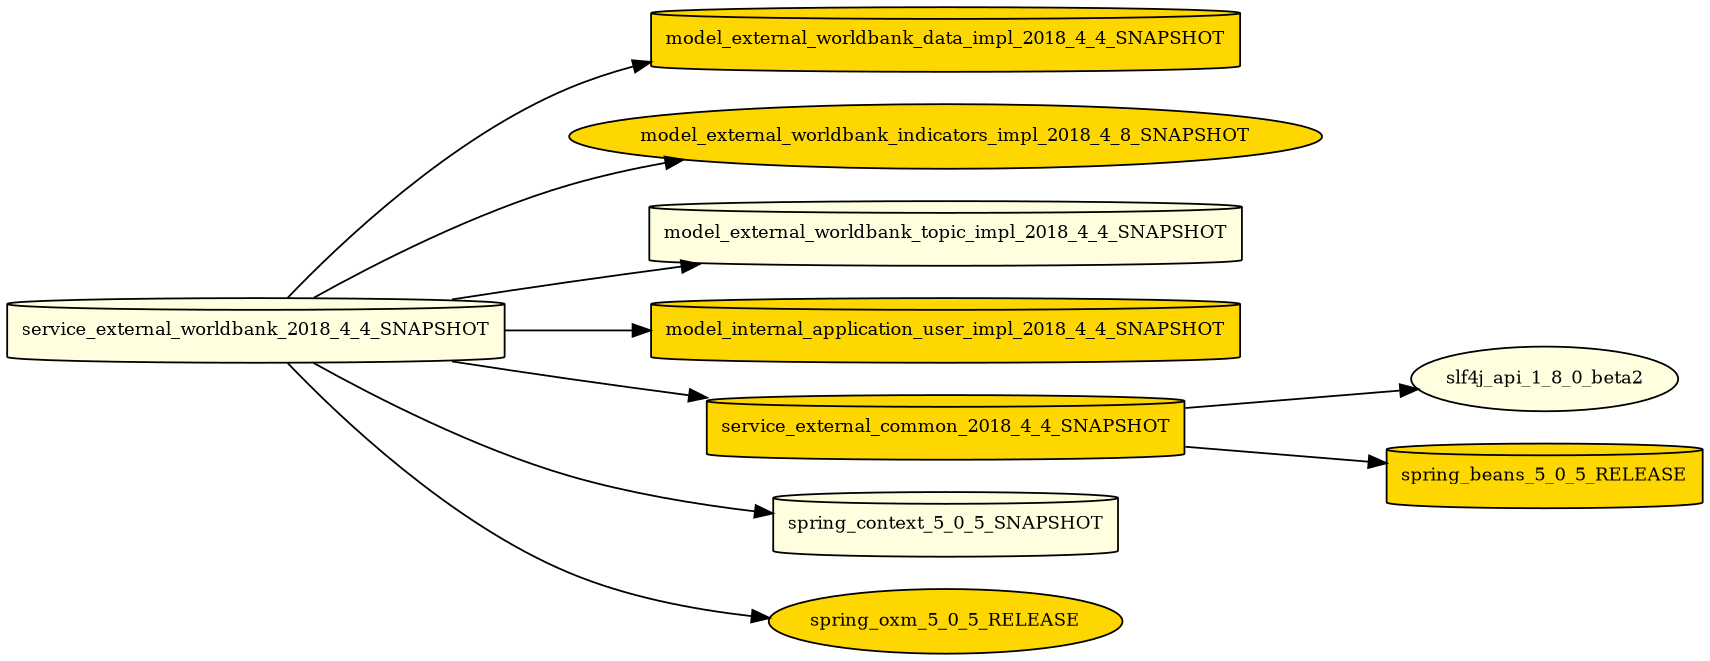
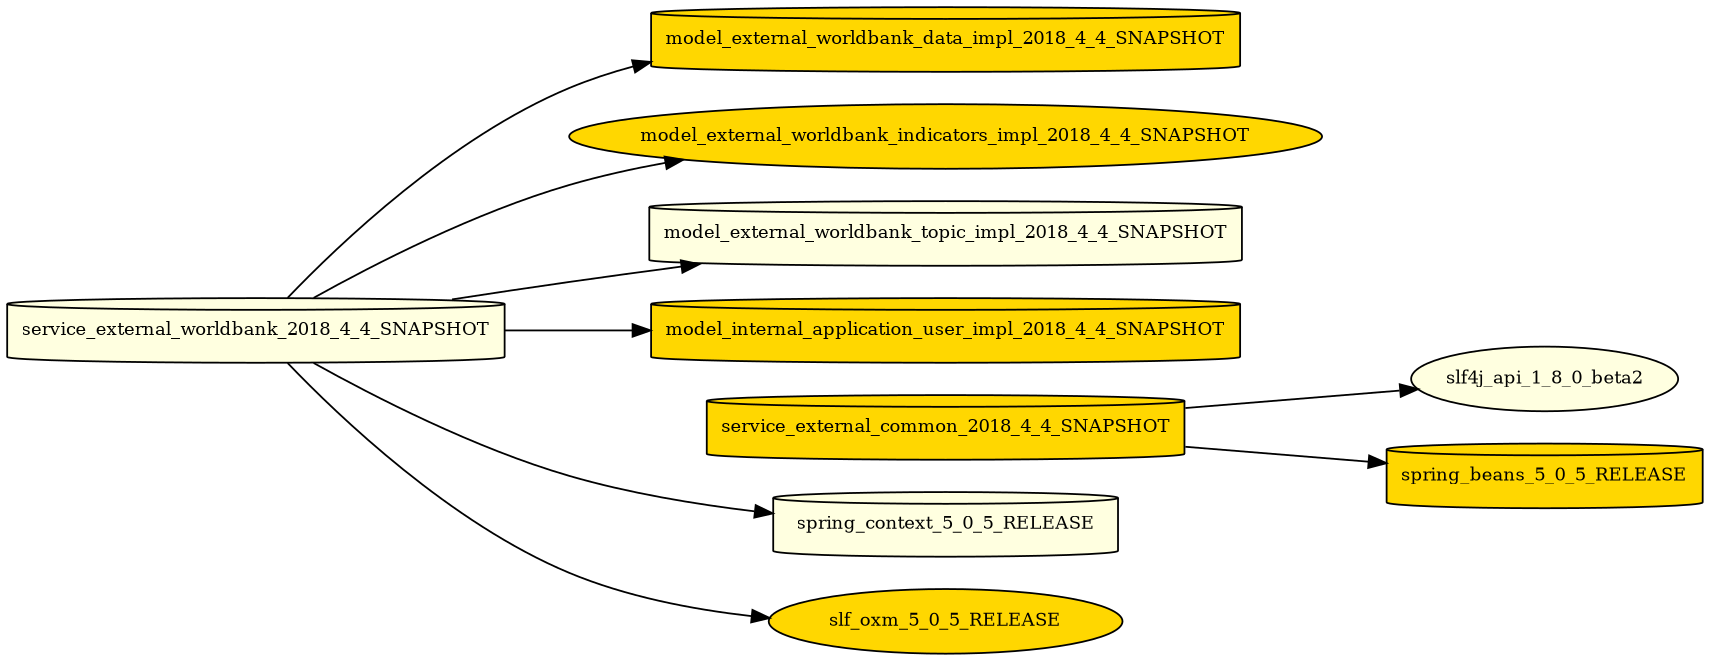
(946, 136) -> (946, 136)
(570, 379) -> none
(946, 524) -> (946, 524)
(946, 621) -> (946, 621)
